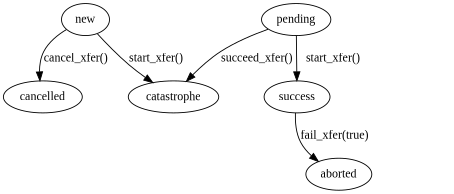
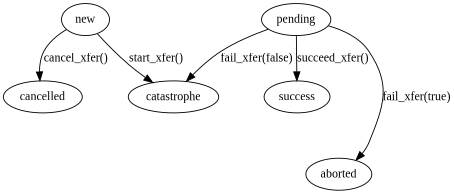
(257, 58) -> (257, 58)
(333, 58) -> (333, 58)
(298, 136) -> (381, 79)
